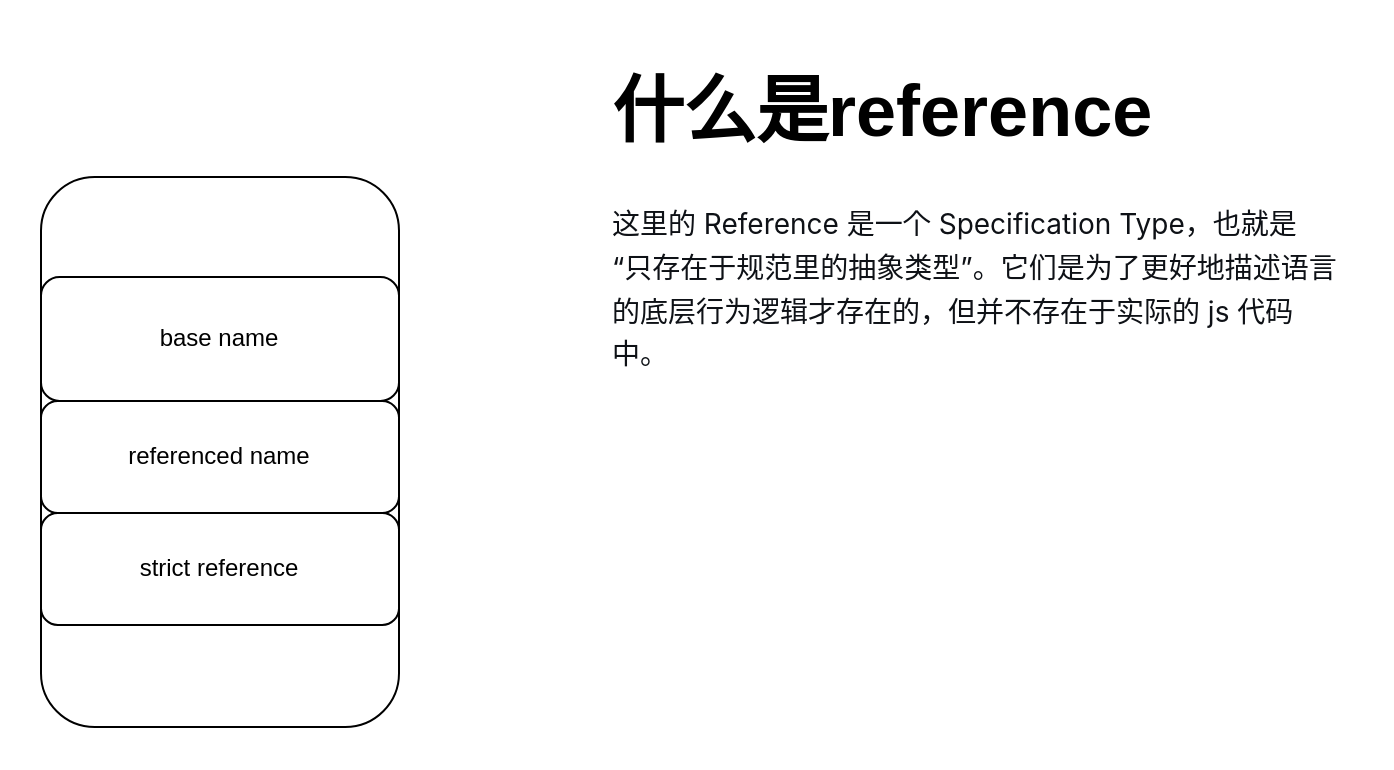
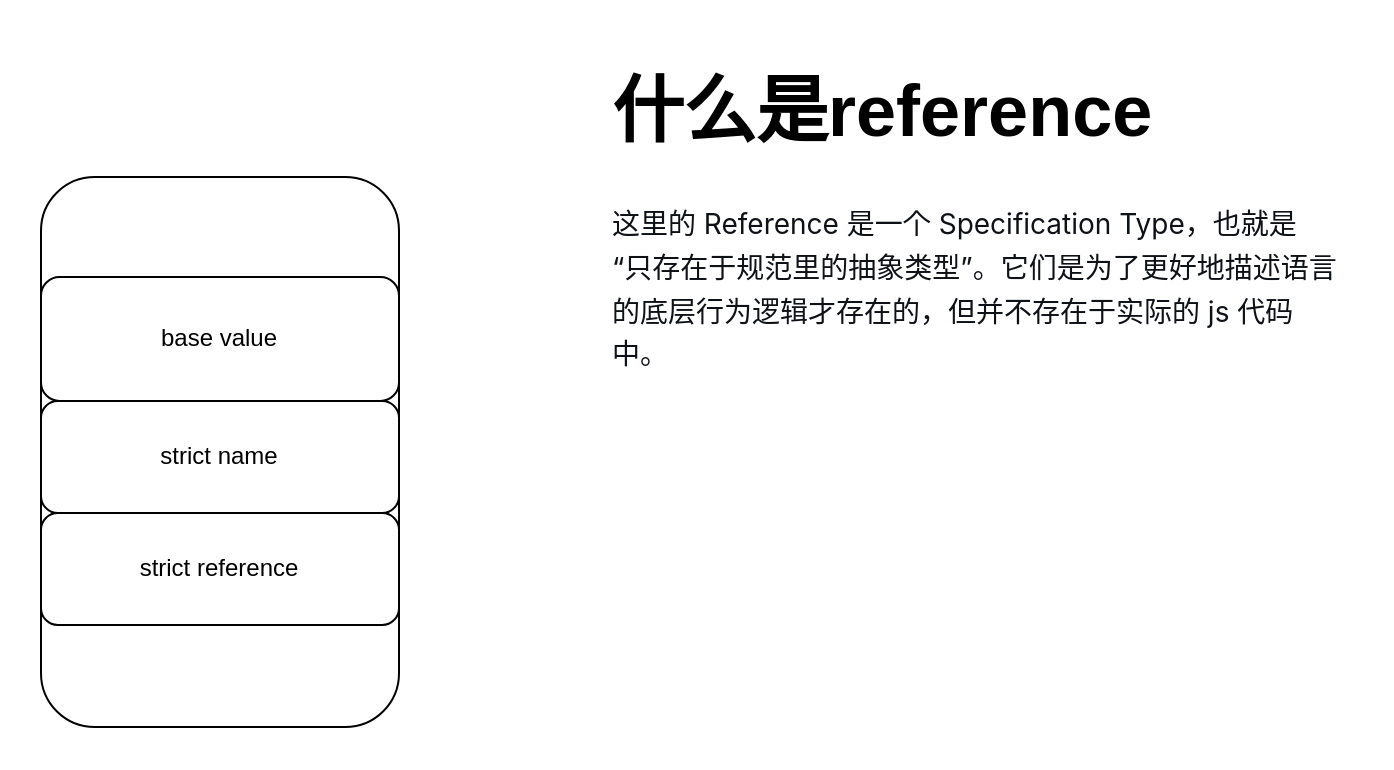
(220, 339) -> (220, 339)
(220, 457) -> (220, 457)
